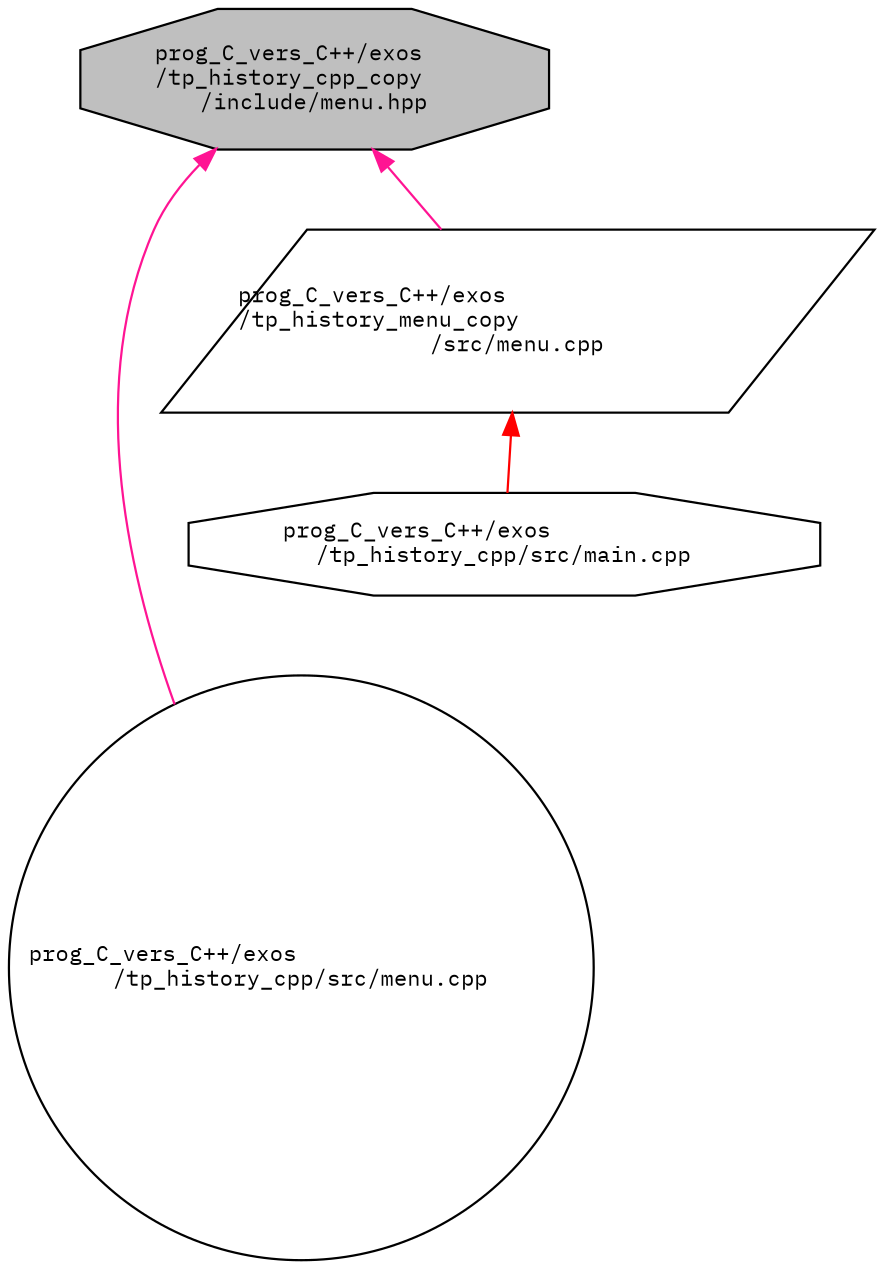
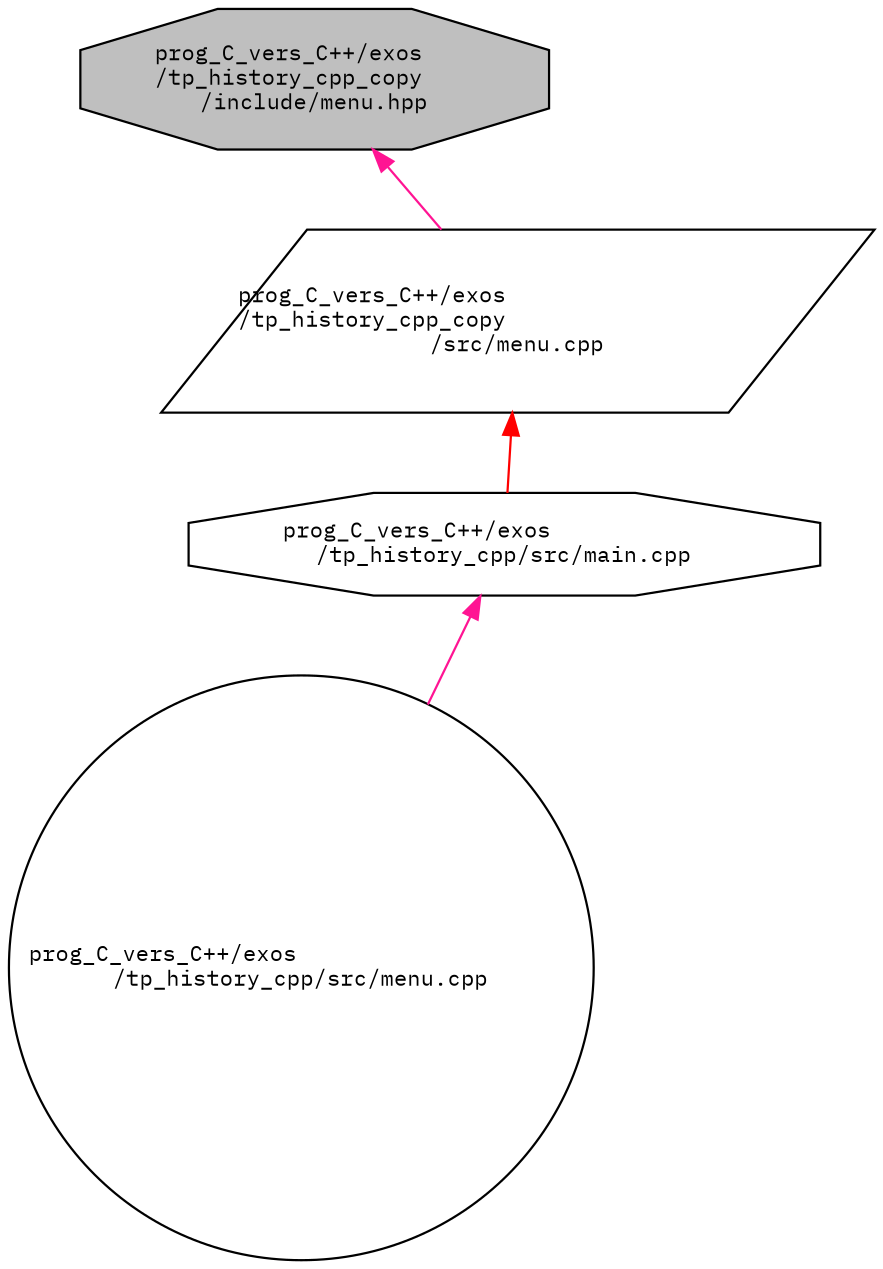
(518, 321) -> (518, 321)
(119, 428) -> (449, 660)
